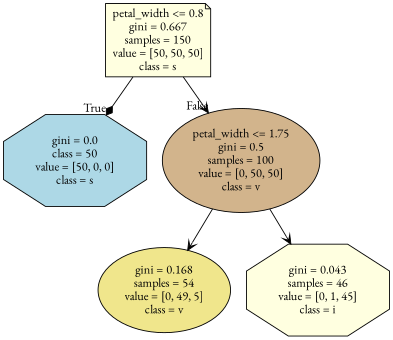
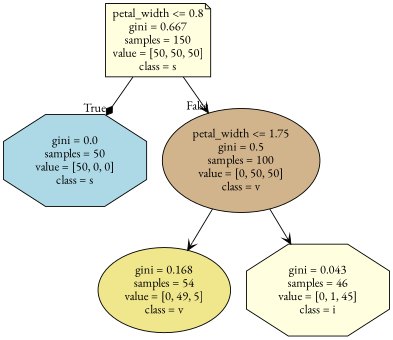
(75, 160) -> (75, 160)
